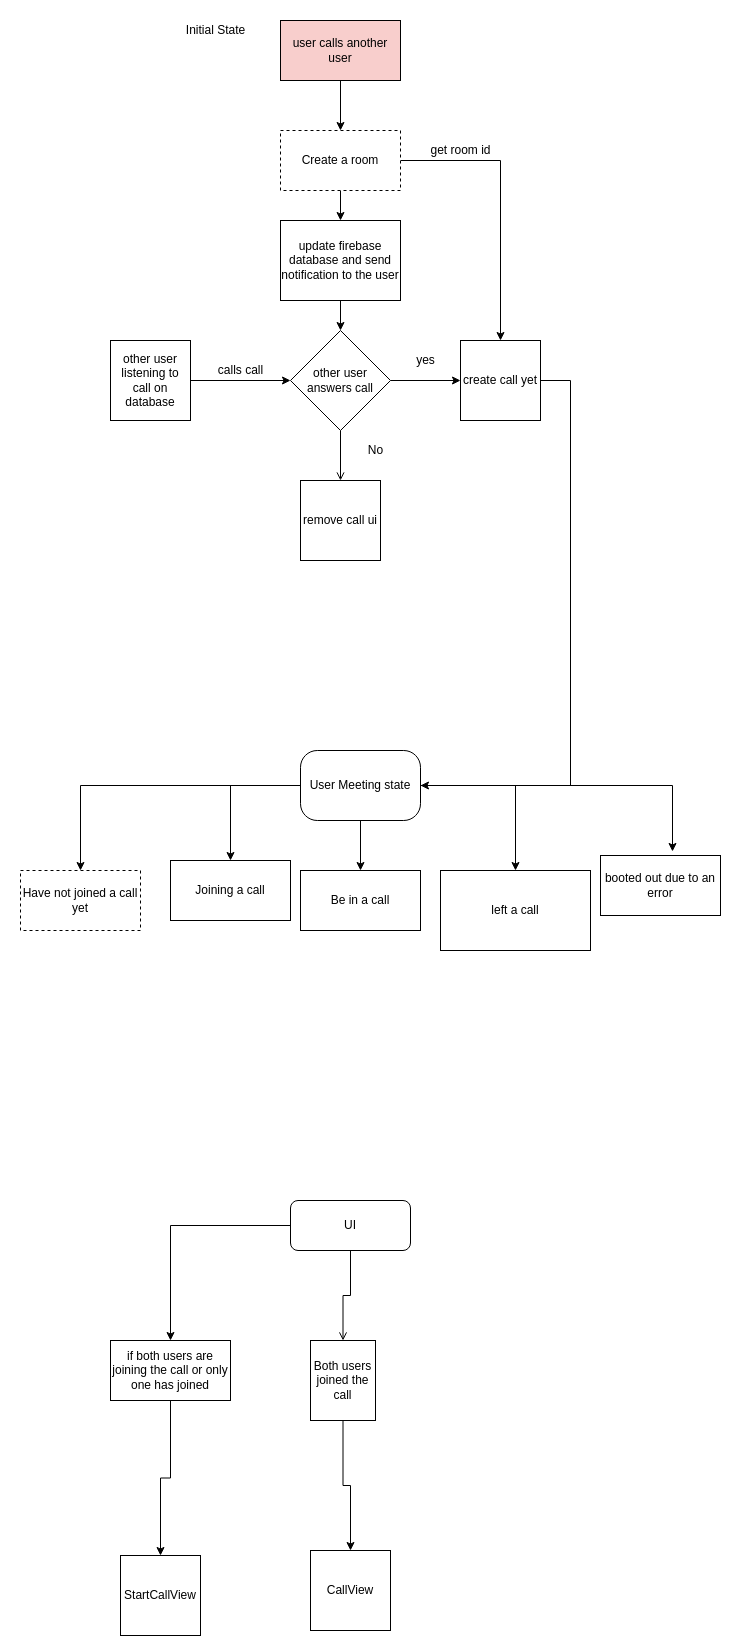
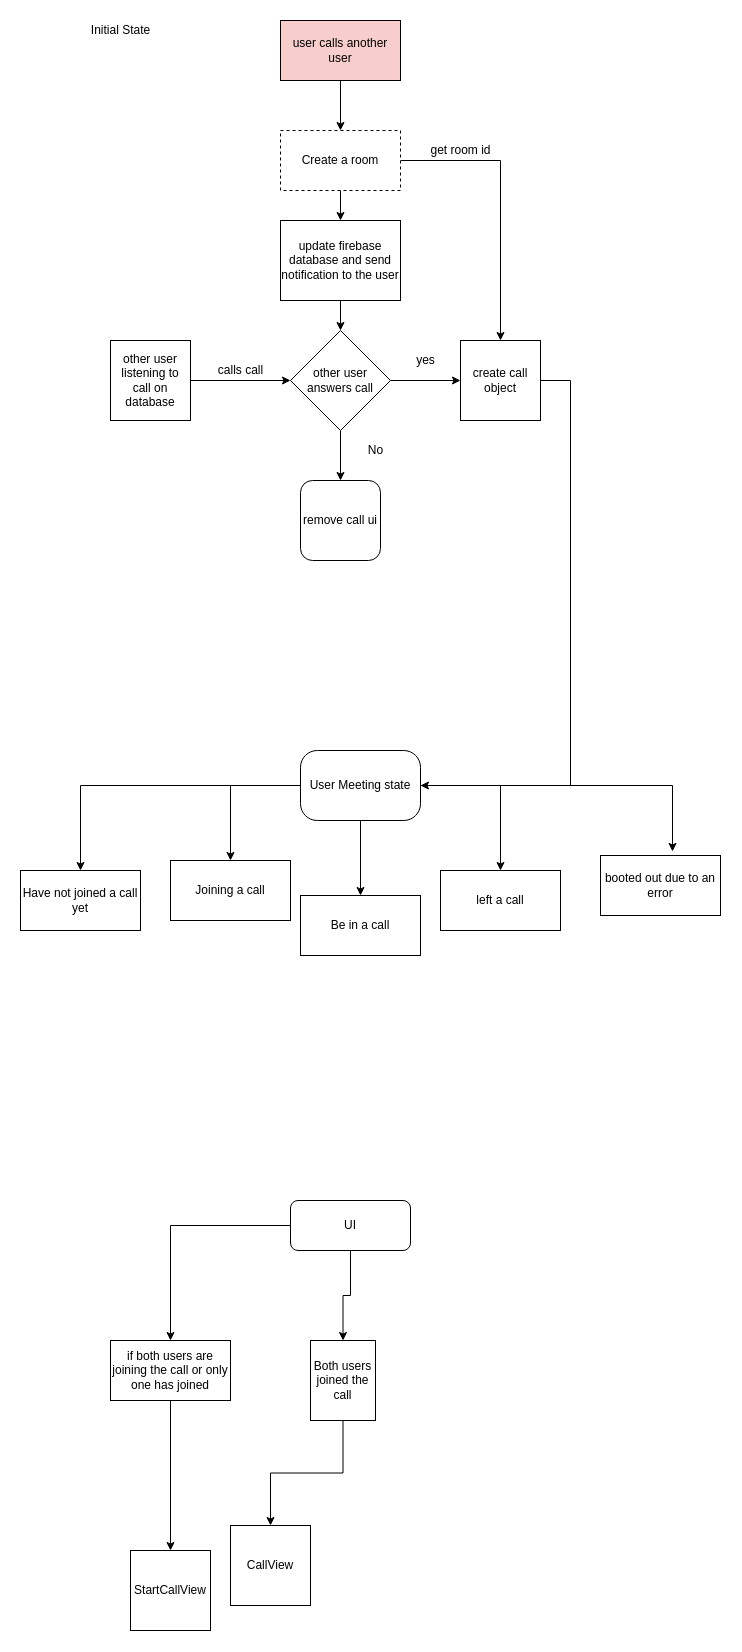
(216, 31) -> (121, 31)
(501, 381) -> (501, 381)
(341, 474) -> (341, 472)
(341, 521) -> (341, 521)
(81, 901) -> (81, 901)
(361, 901) -> (361, 926)
(516, 911) -> (501, 901)
(343, 1333) -> (343, 1332)
(351, 1591) -> (271, 1566)
(161, 1596) -> (171, 1591)
